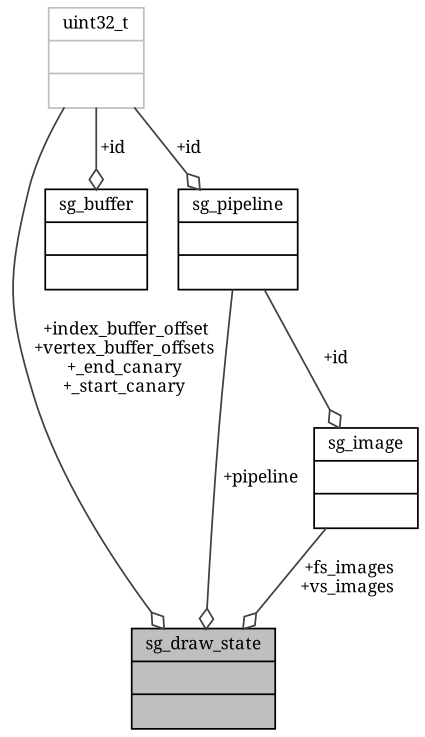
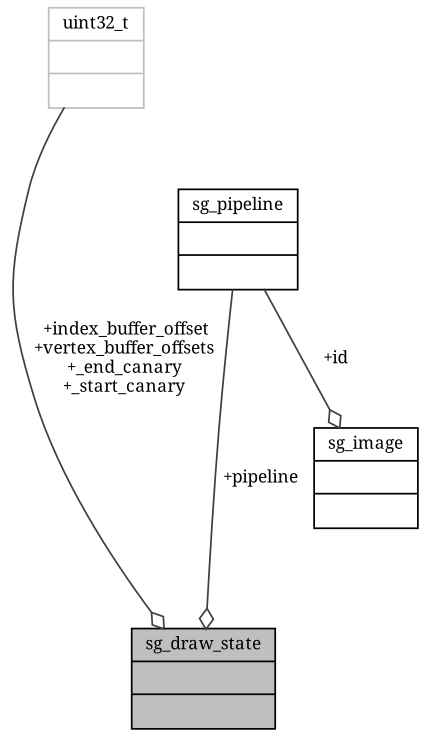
(160, 140) -> none
(96, 239) -> none
(292, 570) -> none
